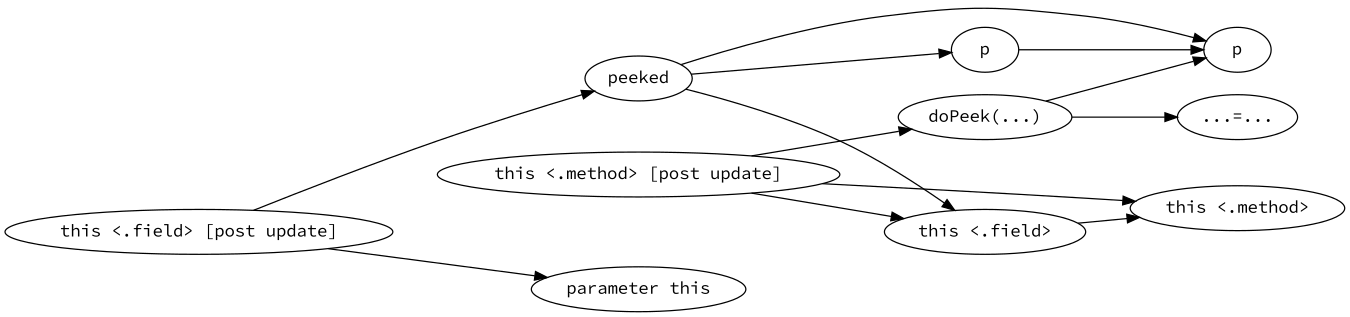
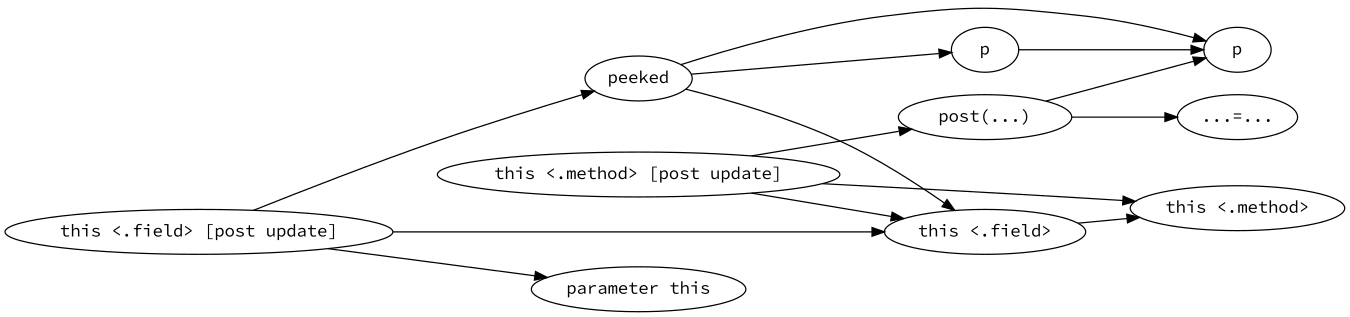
(985, 117) -> (985, 117)
none -> (632, 232)
